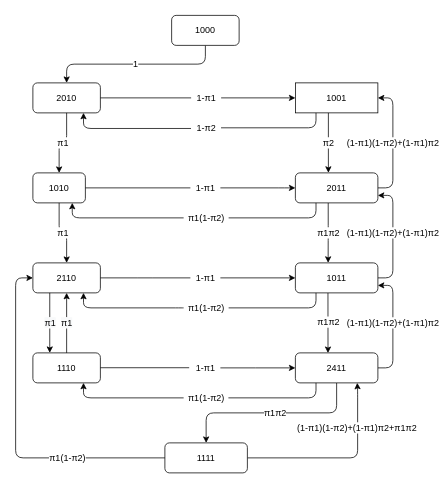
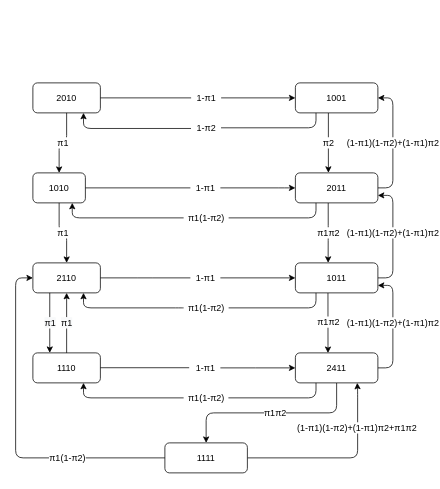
(205, 30) -> none
(205, 56) -> none
(336, 98) -> (336, 98)
